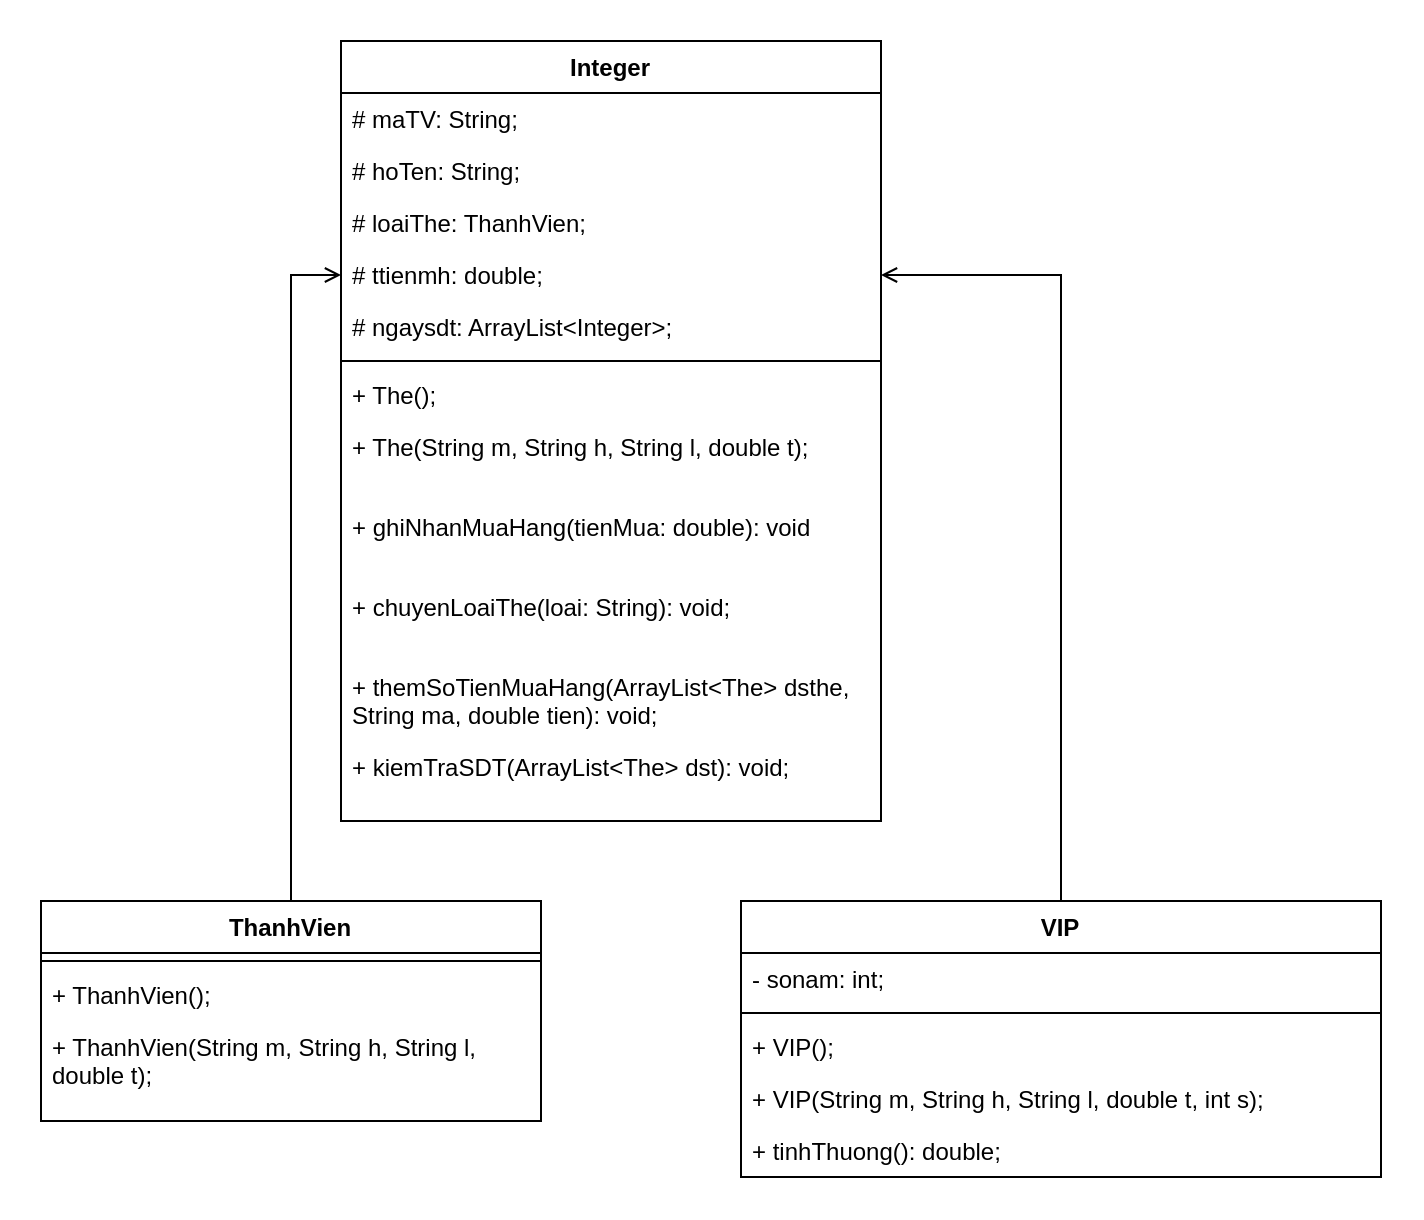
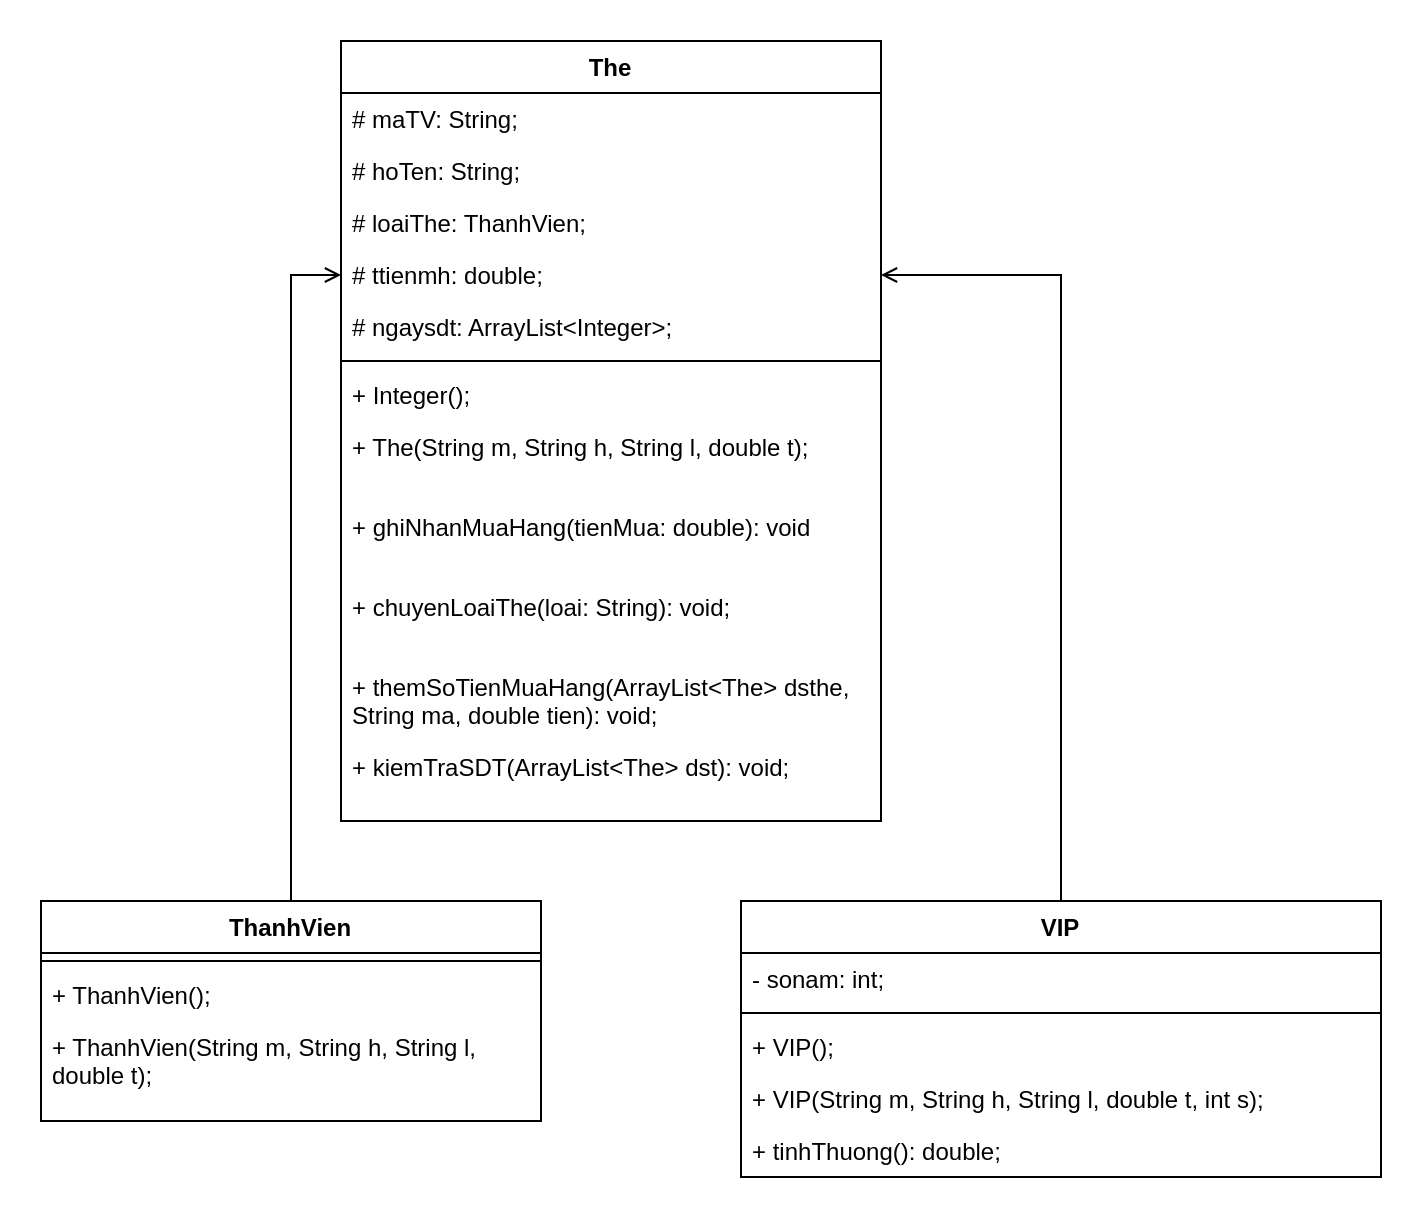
(611, 69) -> (611, 69)
(401, 397) -> (427, 397)
